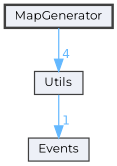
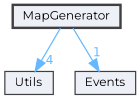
(59, 110) -> (83, 45)
